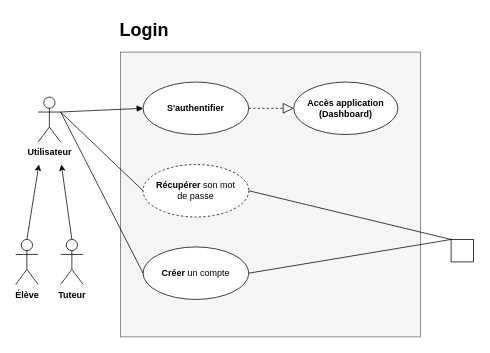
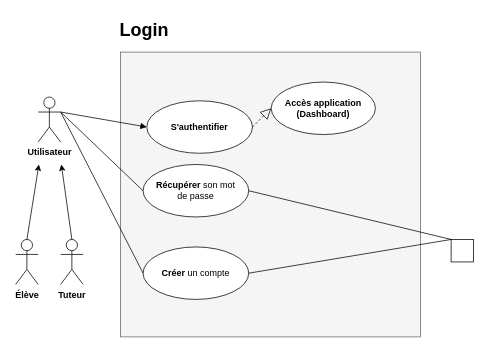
(196, 108) -> (200, 127)
(346, 108) -> (323, 108)
(196, 191) -> (196, 191)
